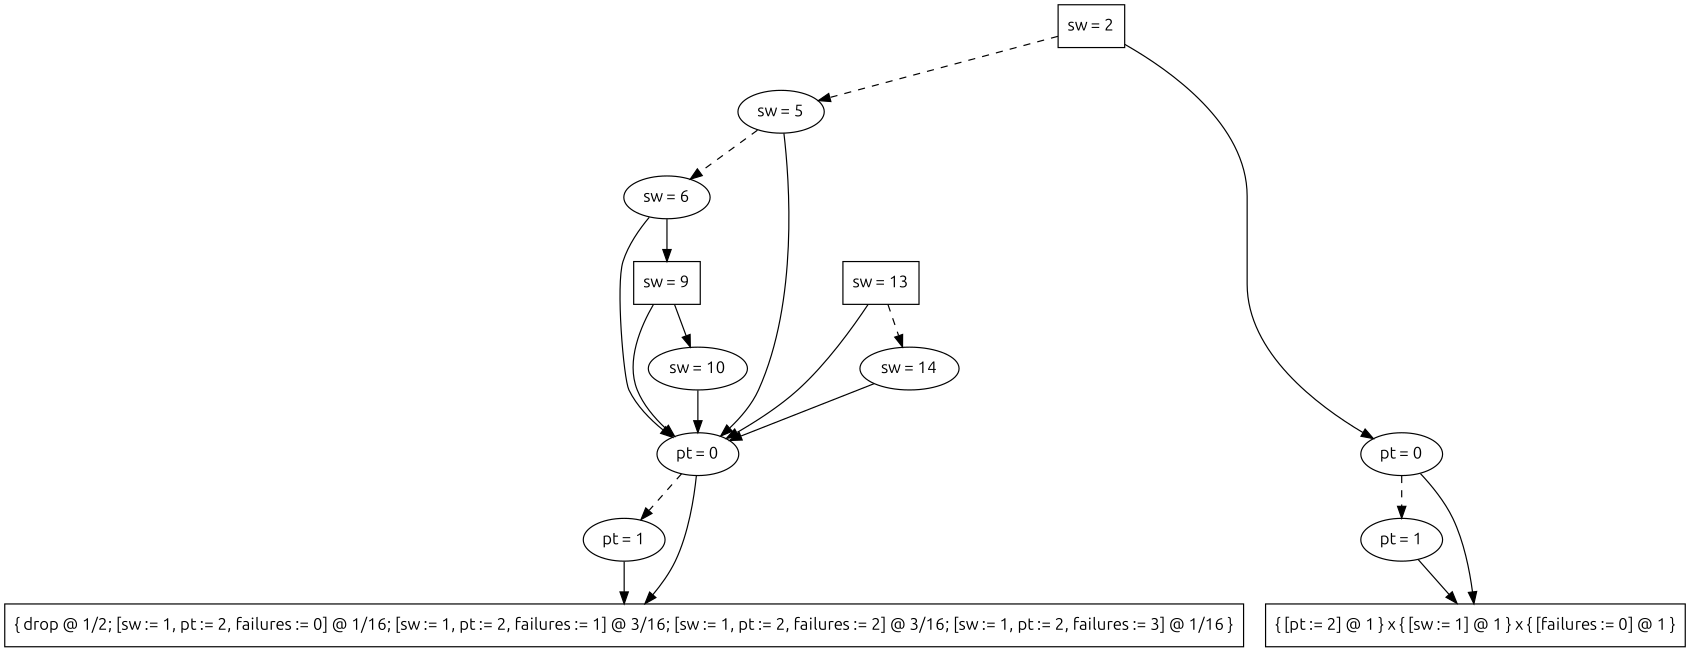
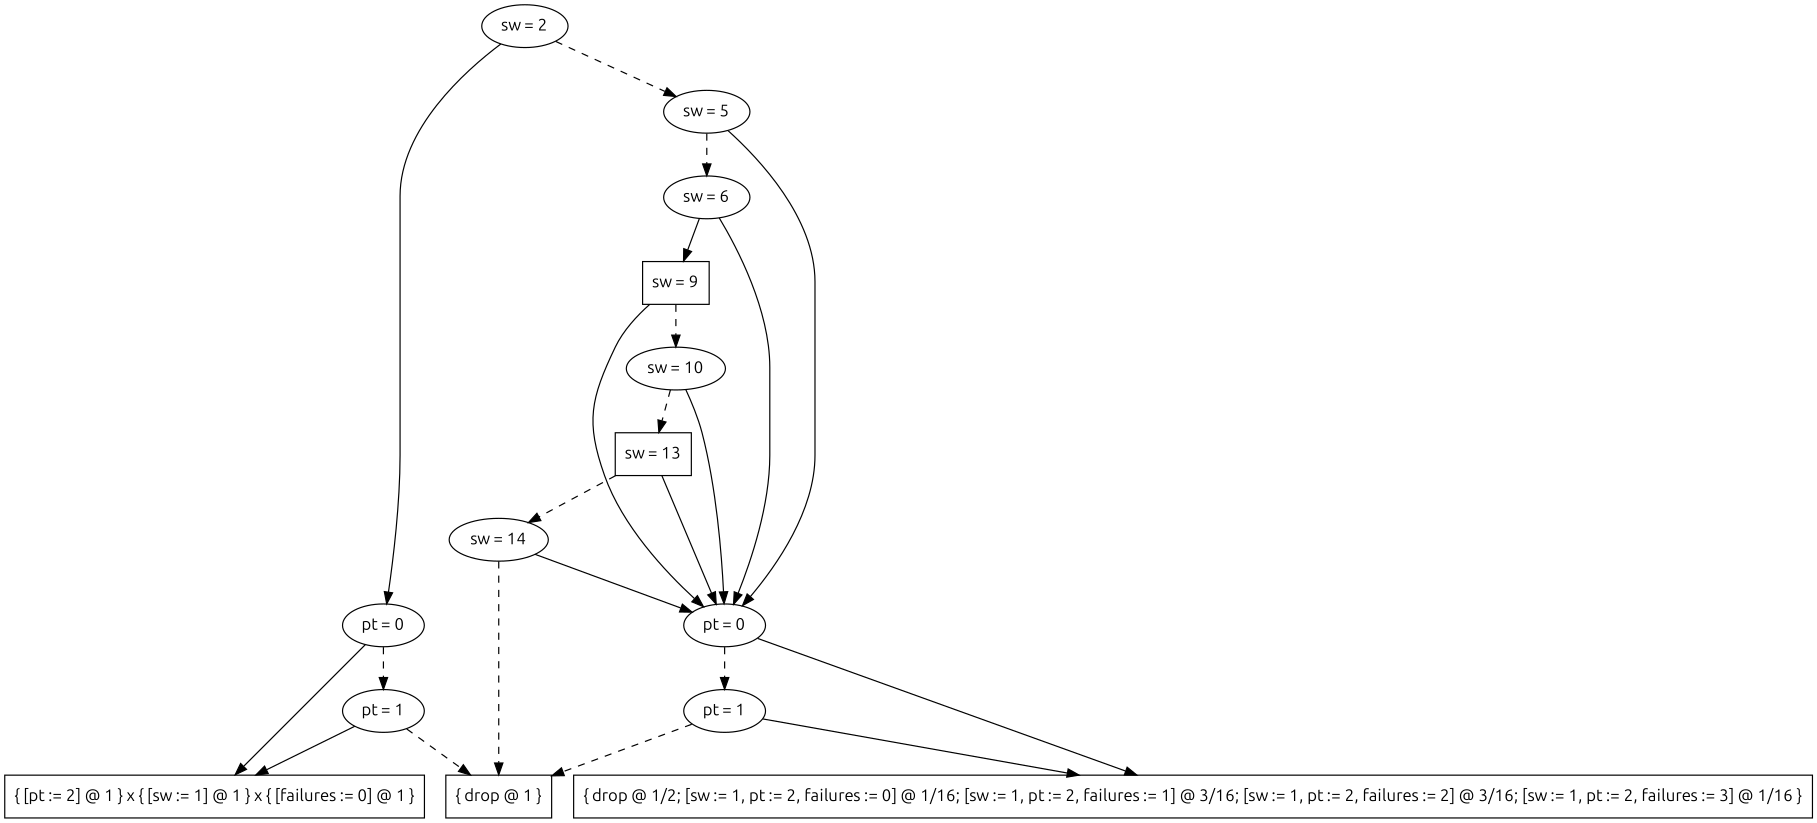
(1091, 26) -> (525, 26)
(680, 320) -> (676, 320)
none -> (666, 405)
none -> (499, 797)
